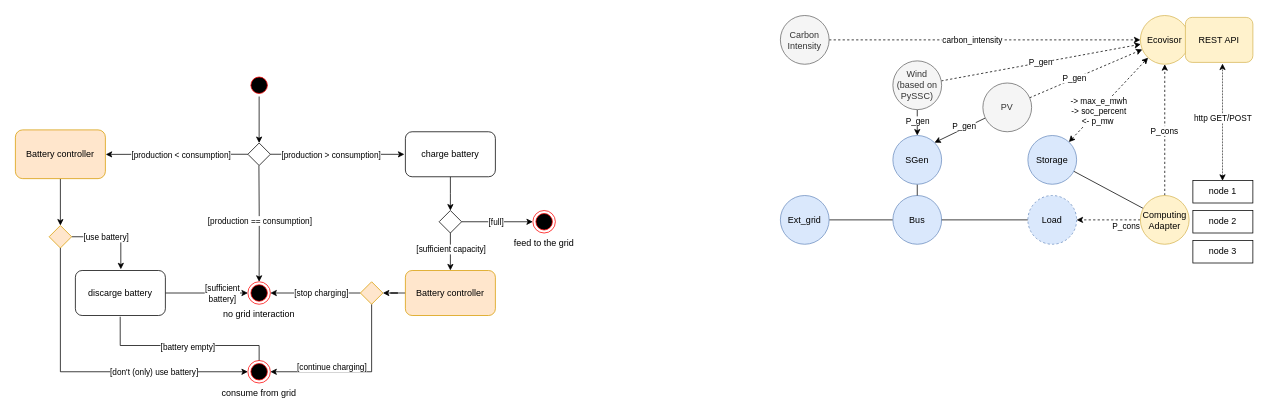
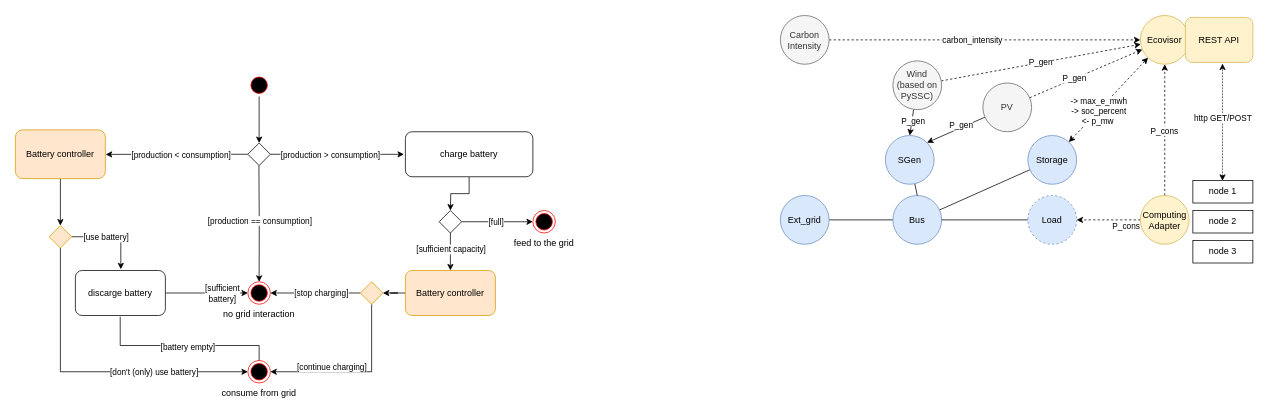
(450, 154) -> (469, 154)
(917, 160) -> (910, 160)
(1109, 190) -> (985, 190)
